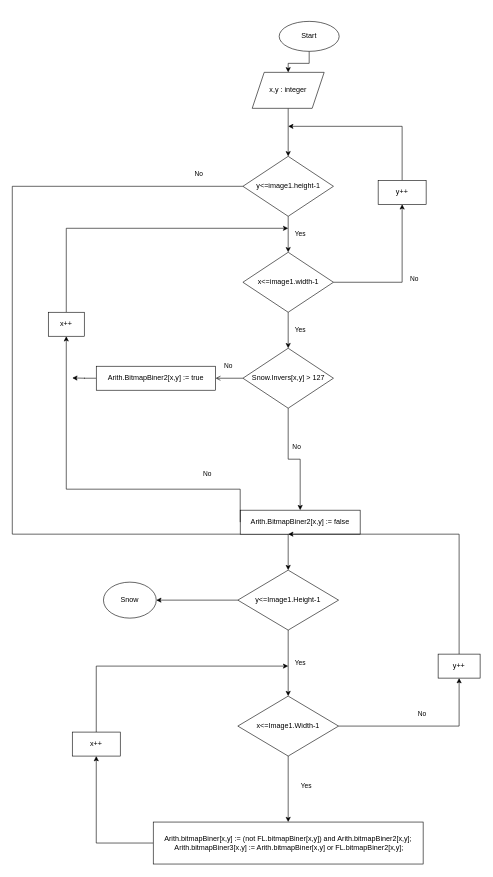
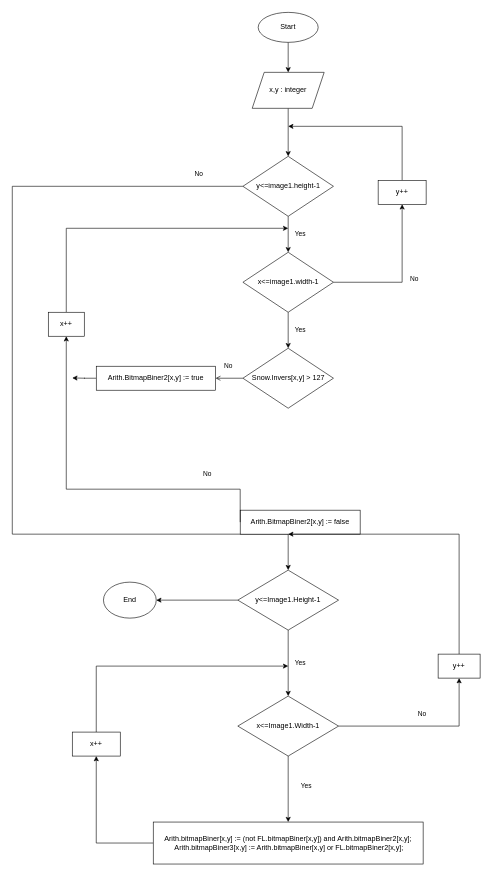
(309, 36) -> (288, 27)
(299, 459) -> none
(130, 600) -> (130, 600)
